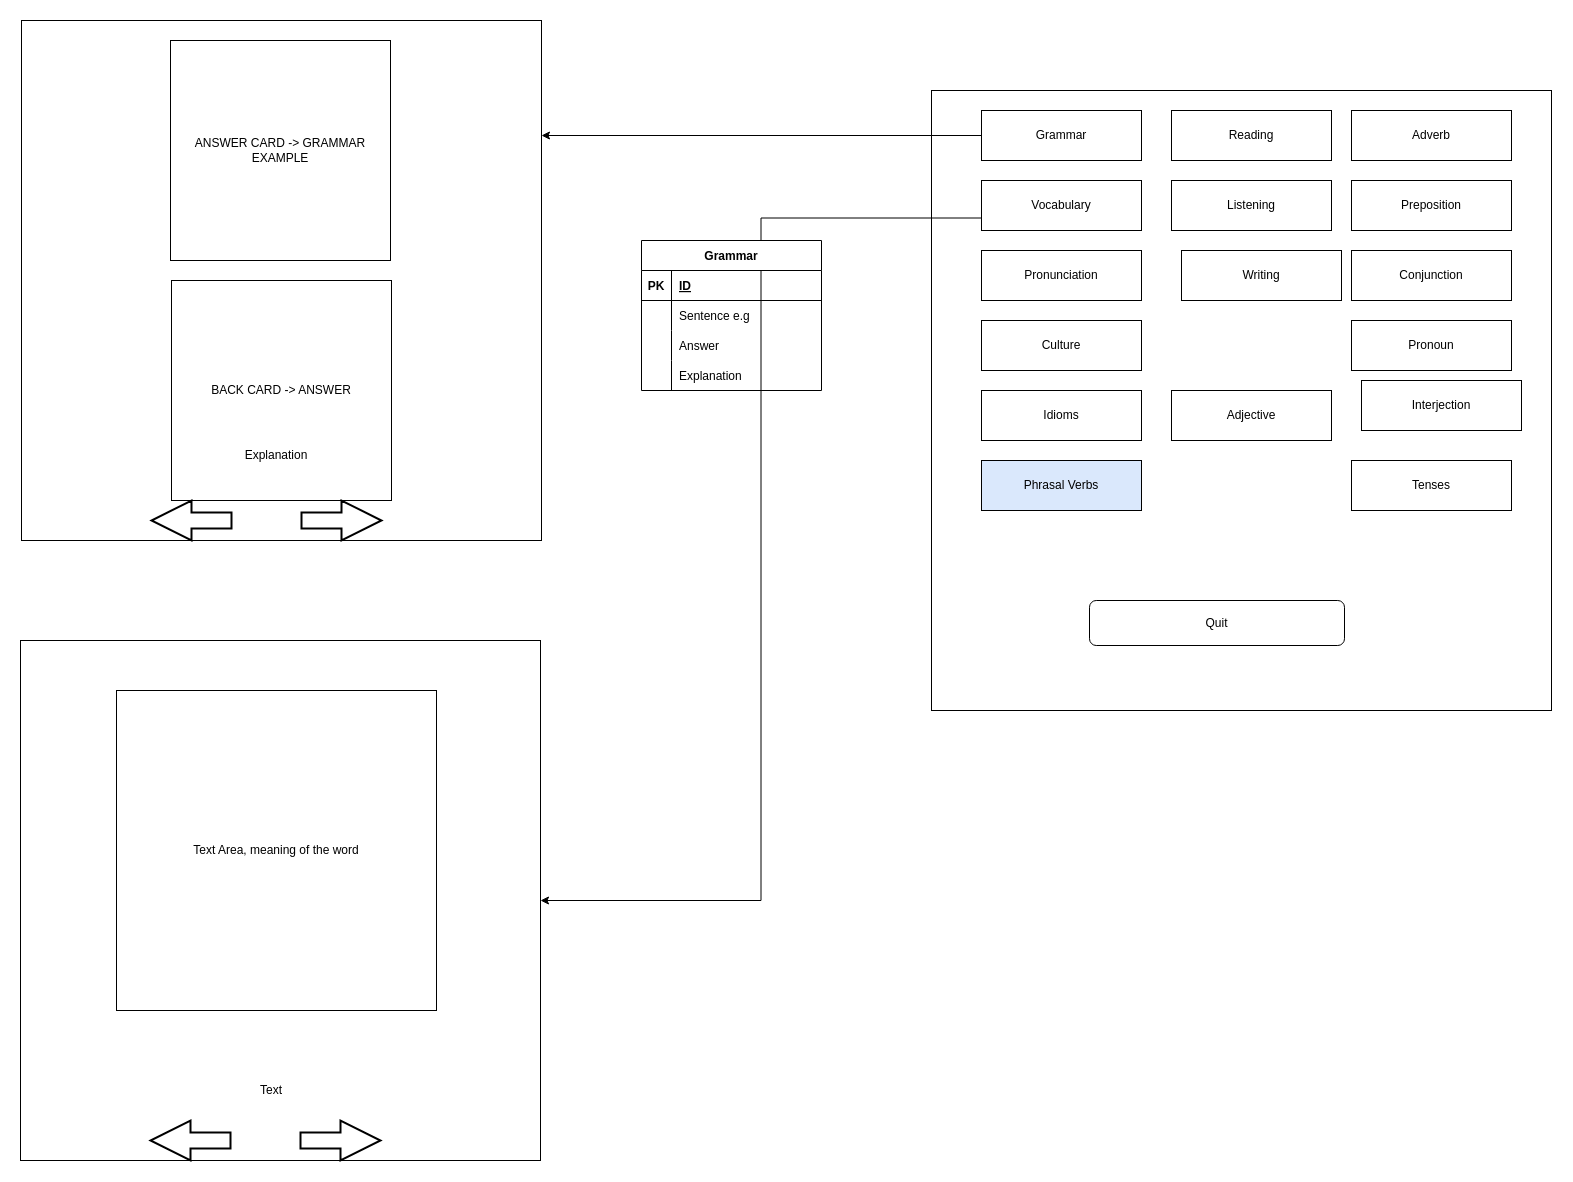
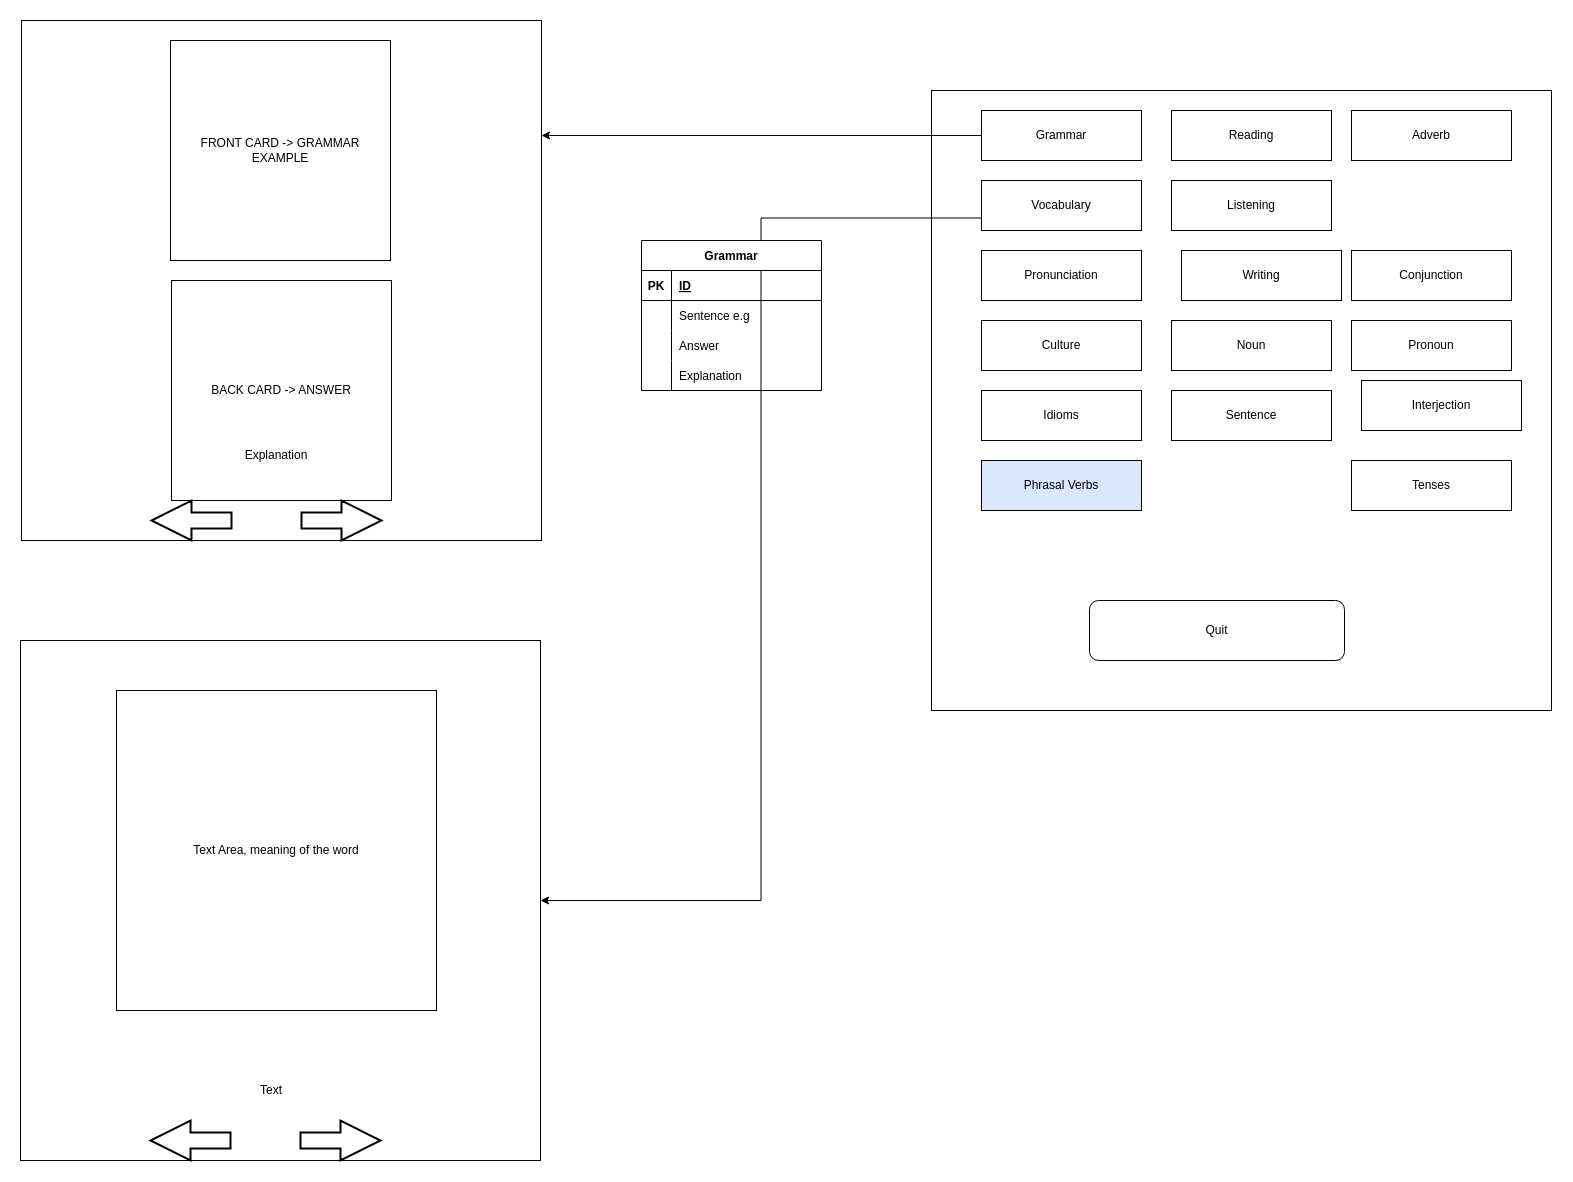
(281, 151) -> (281, 151)
(1432, 206) -> none
none -> (1252, 346)
(1252, 416) -> (1252, 416)
(1217, 623) -> (1217, 631)
